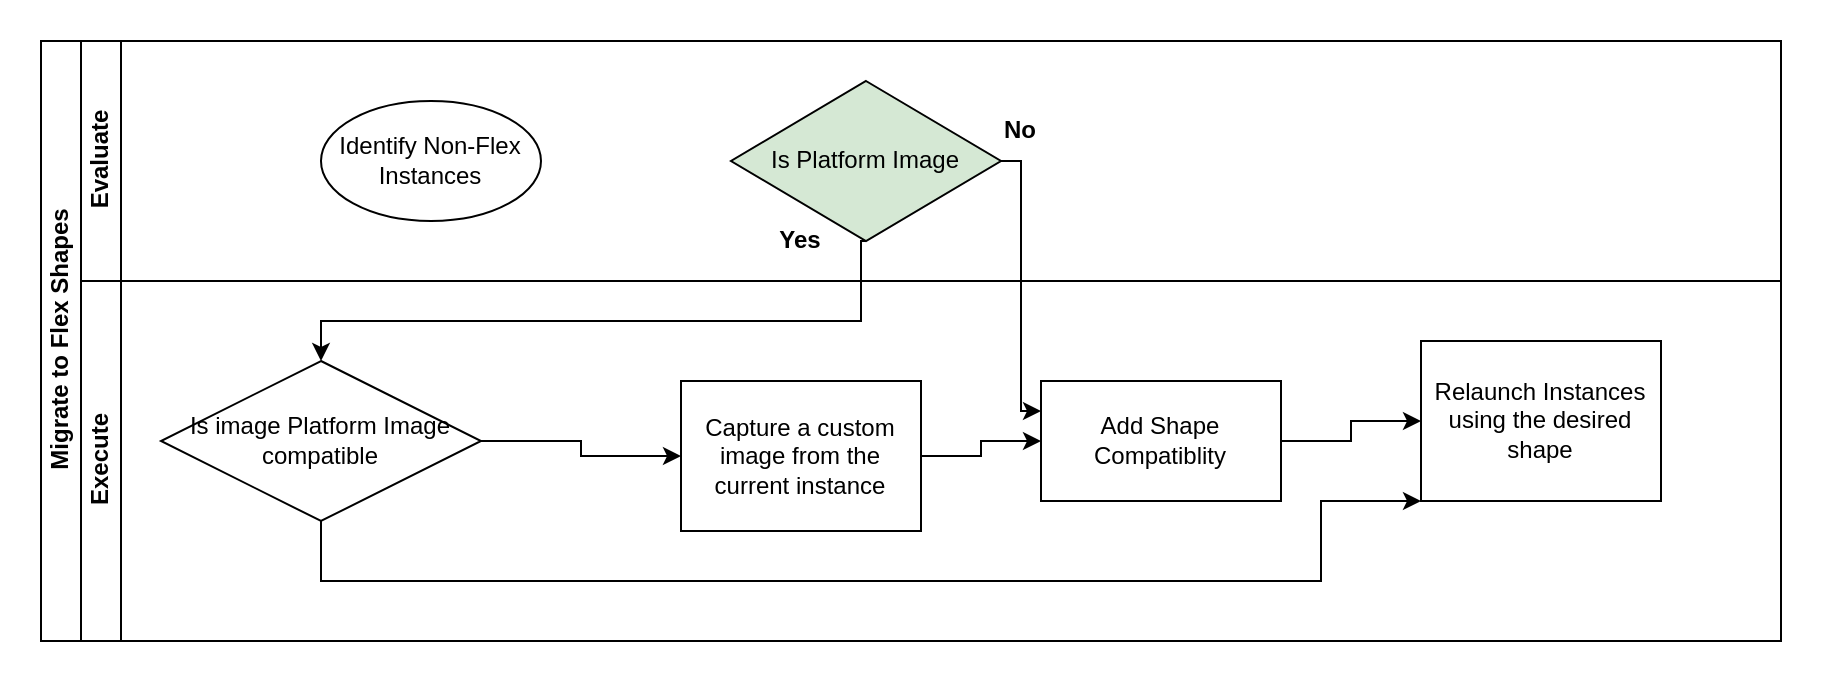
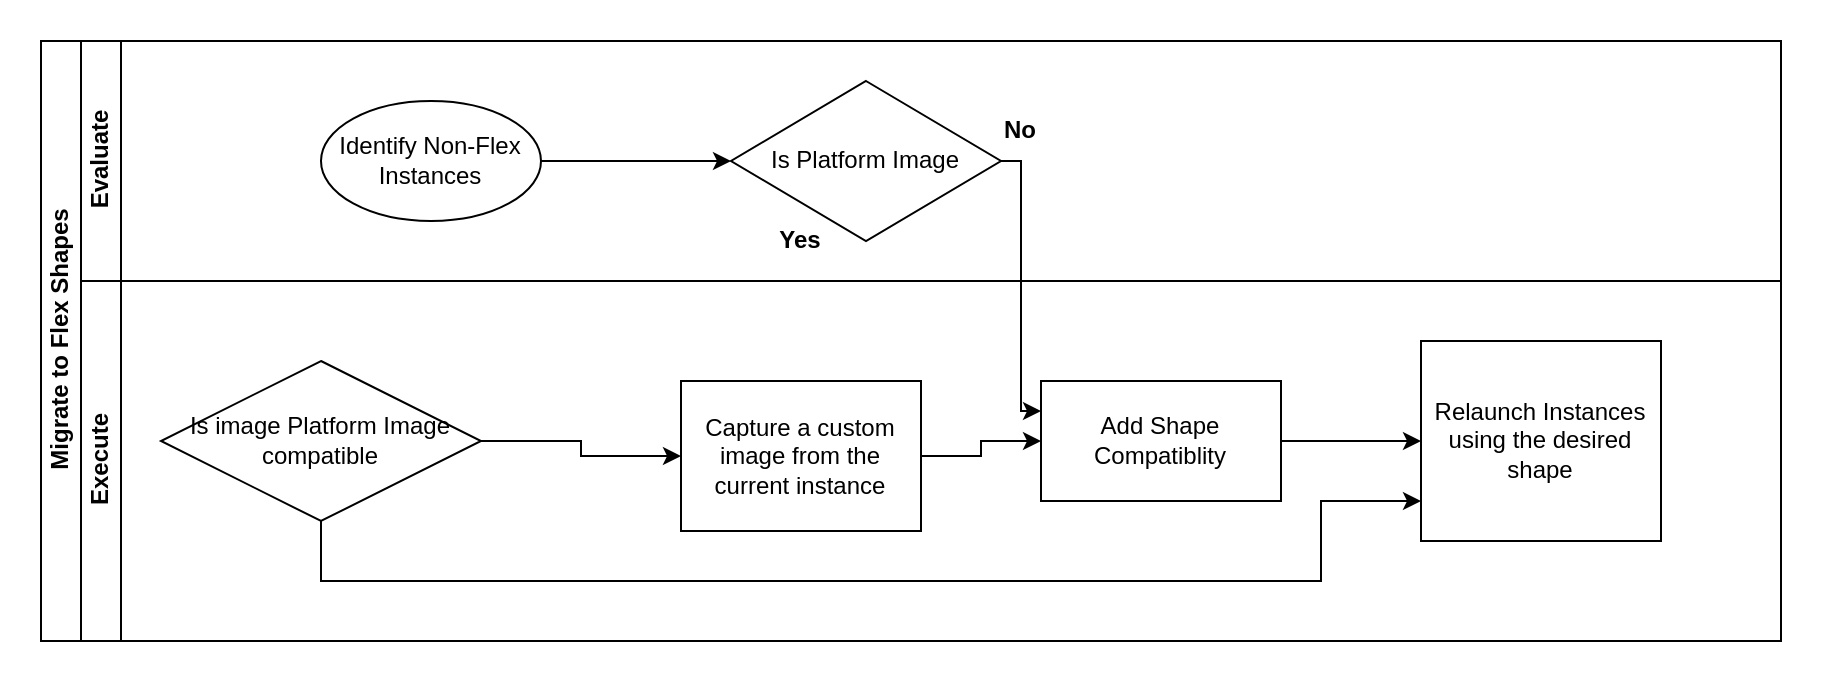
none -> (629, 161)
(866, 161) -> (866, 161)
(596, 321) -> none
(1541, 421) -> (1541, 441)
